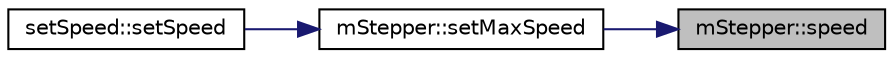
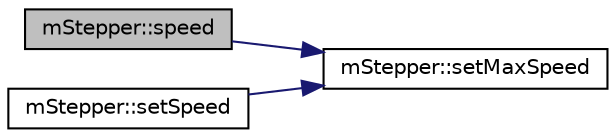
(126, 29) -> (128, 109)
(630, 29) -> (267, 46)
